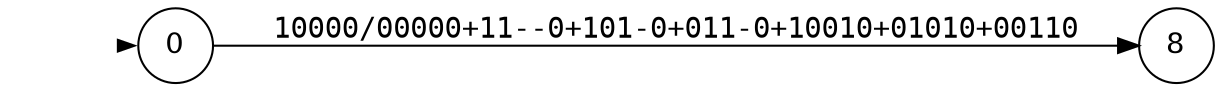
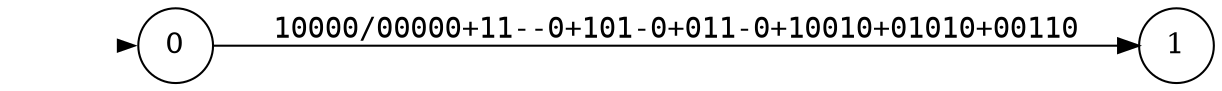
(1176, 46) -> (1176, 46)
